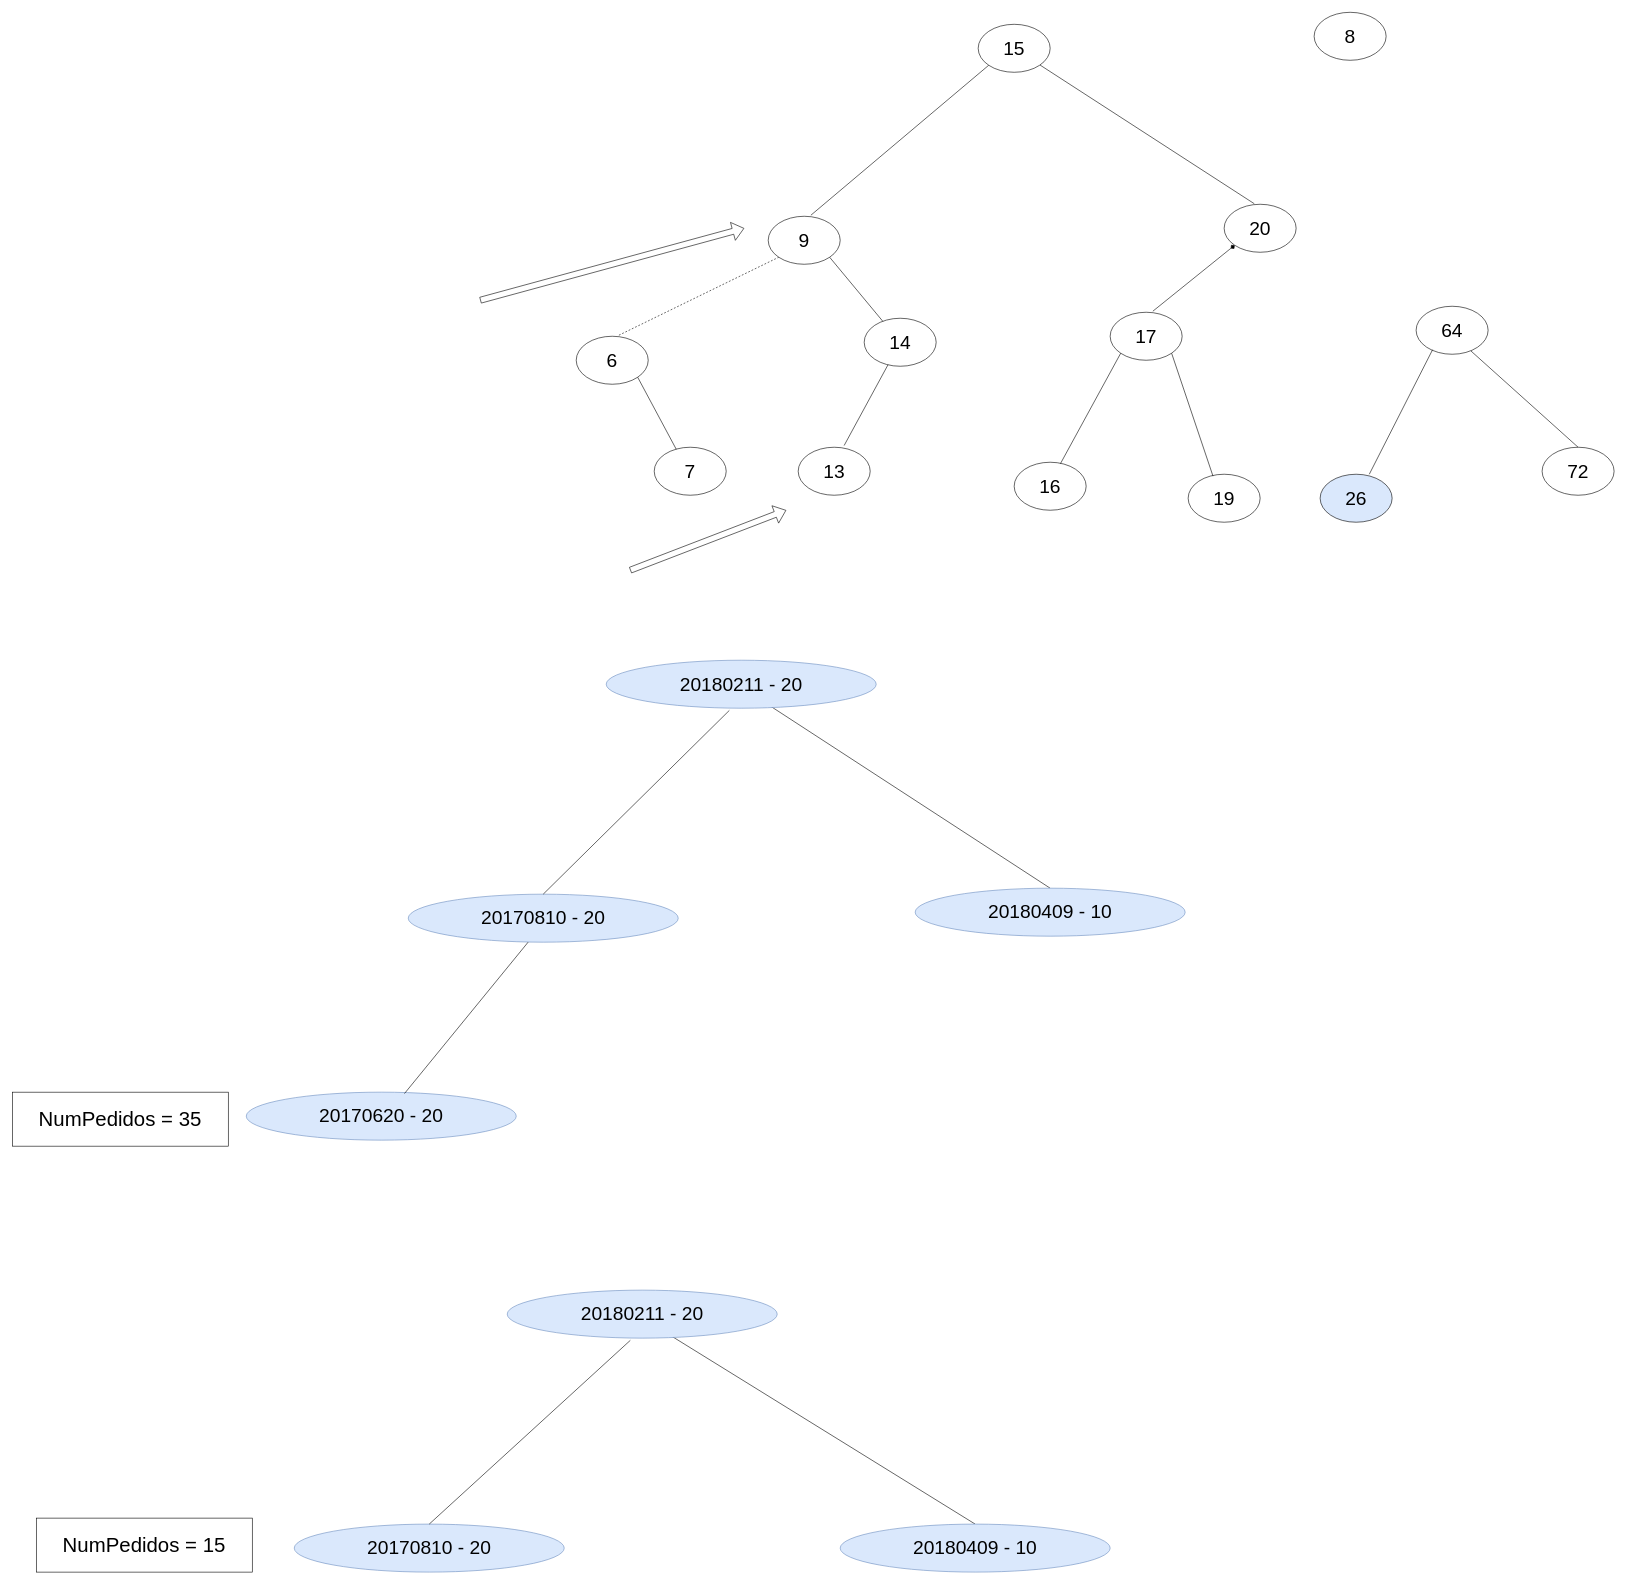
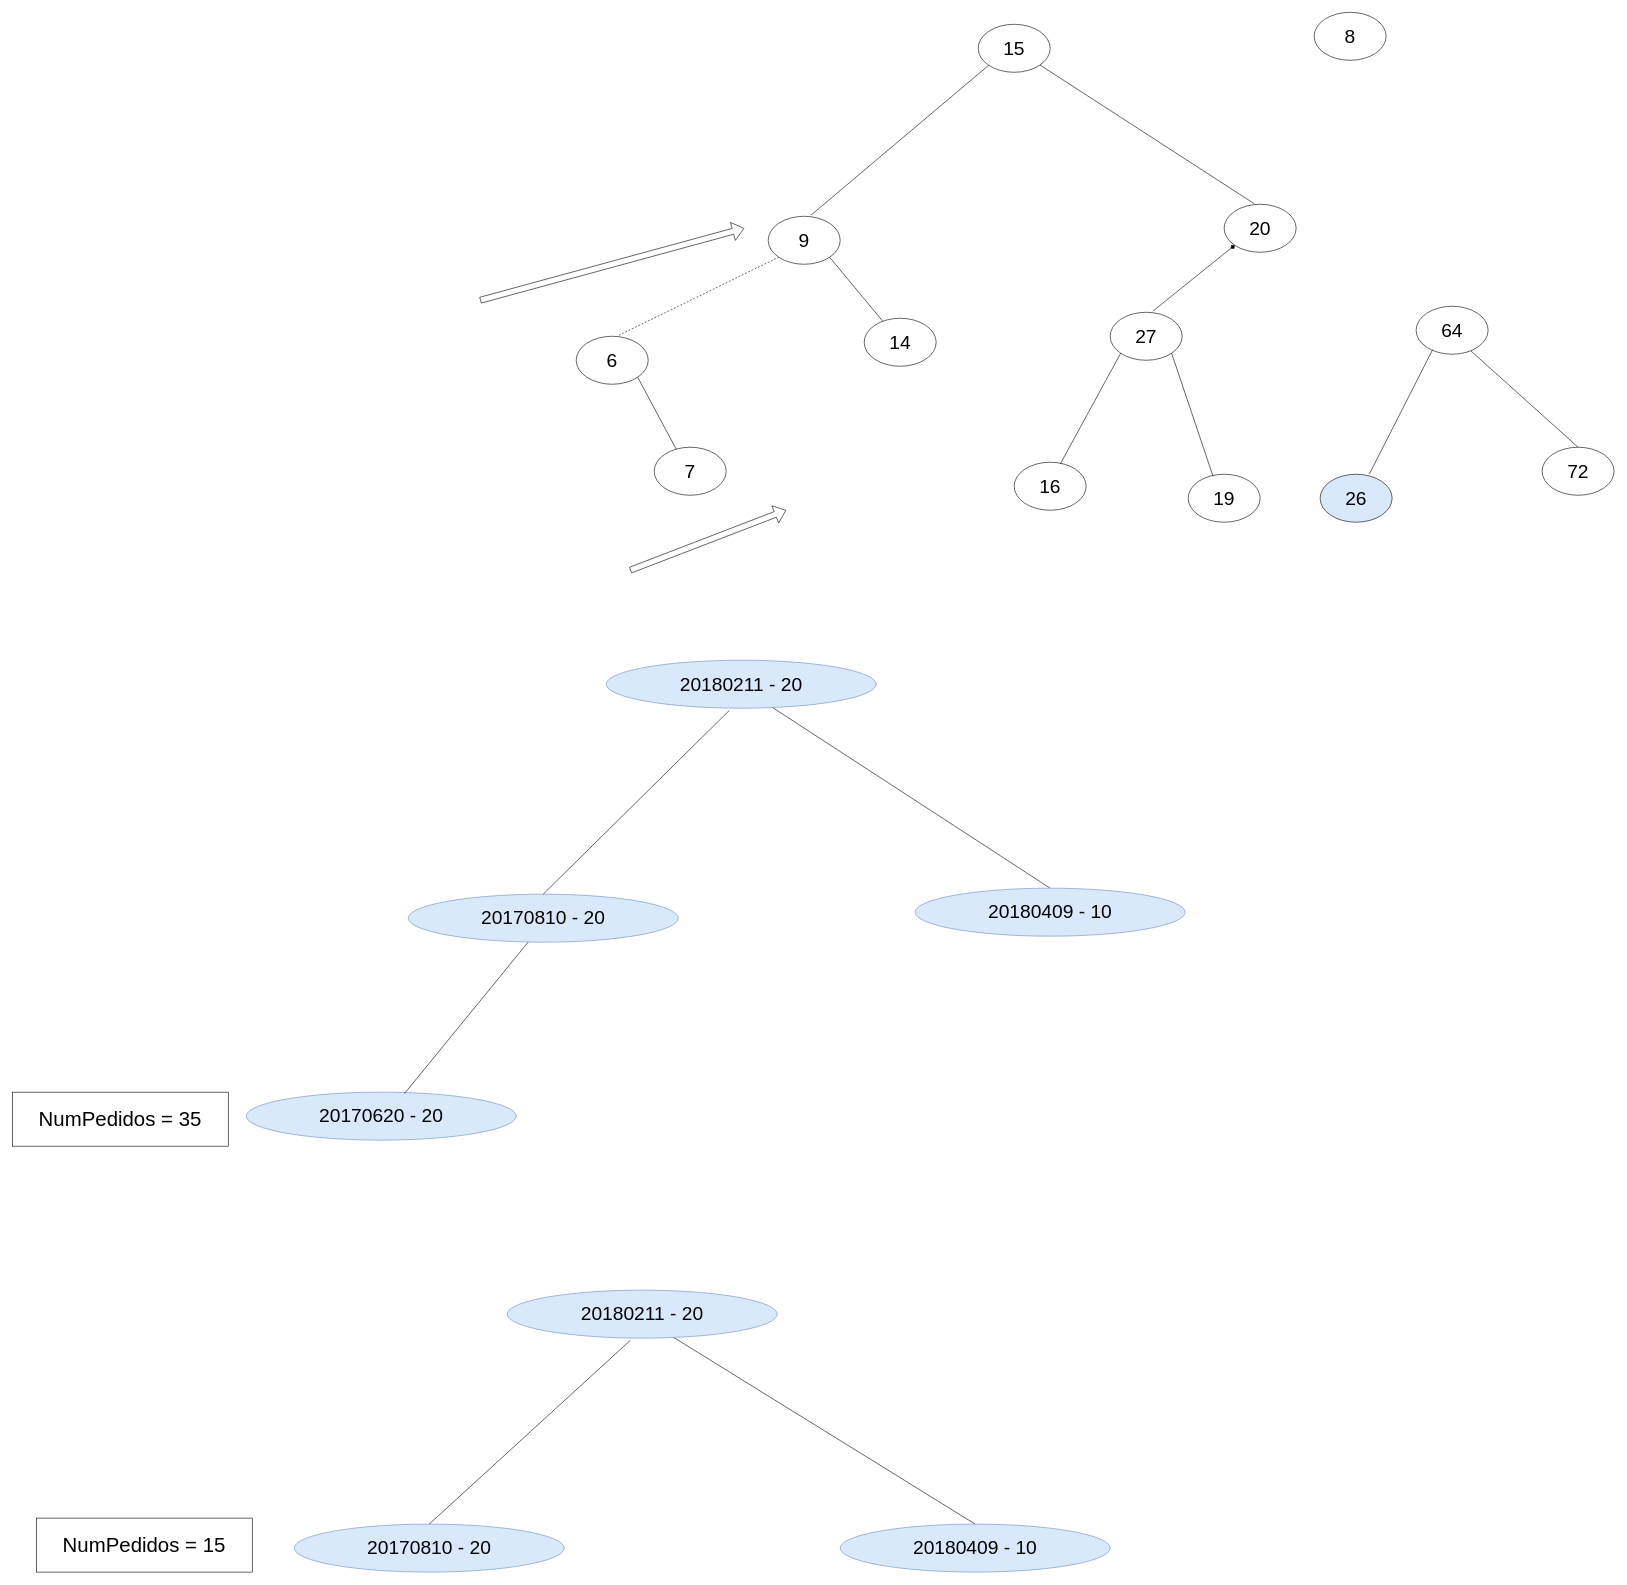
(1146, 336) -> (1146, 336)
(866, 406) -> none
(834, 471) -> none
